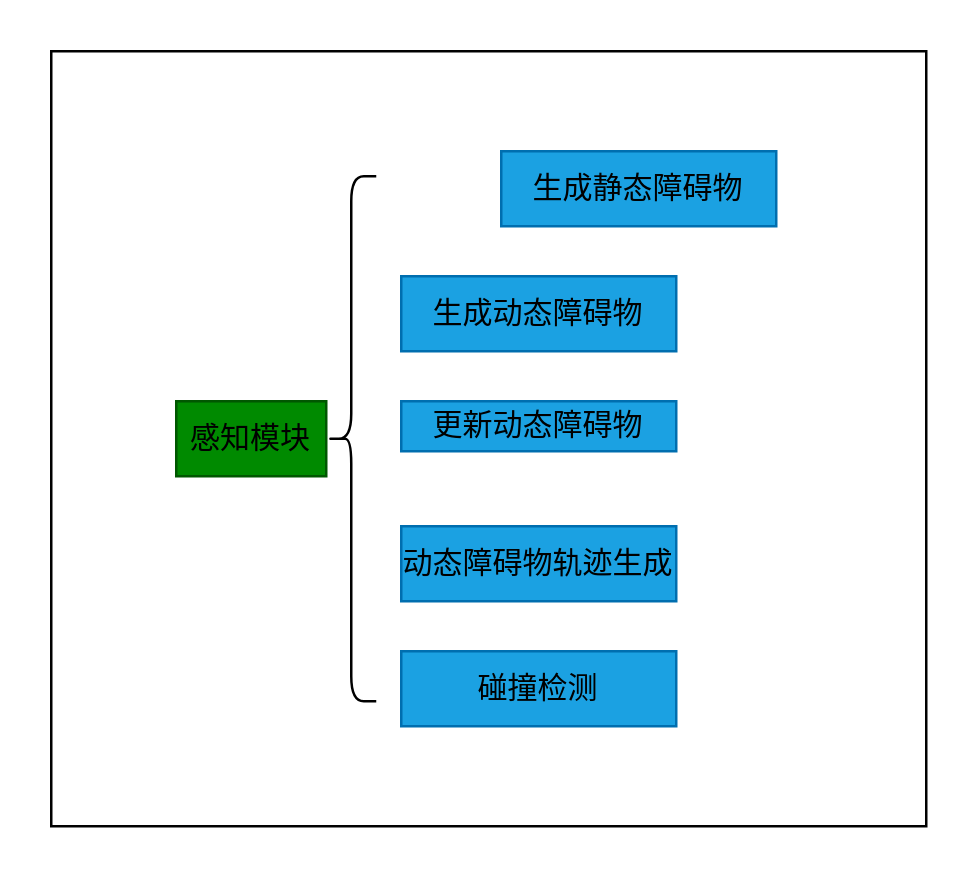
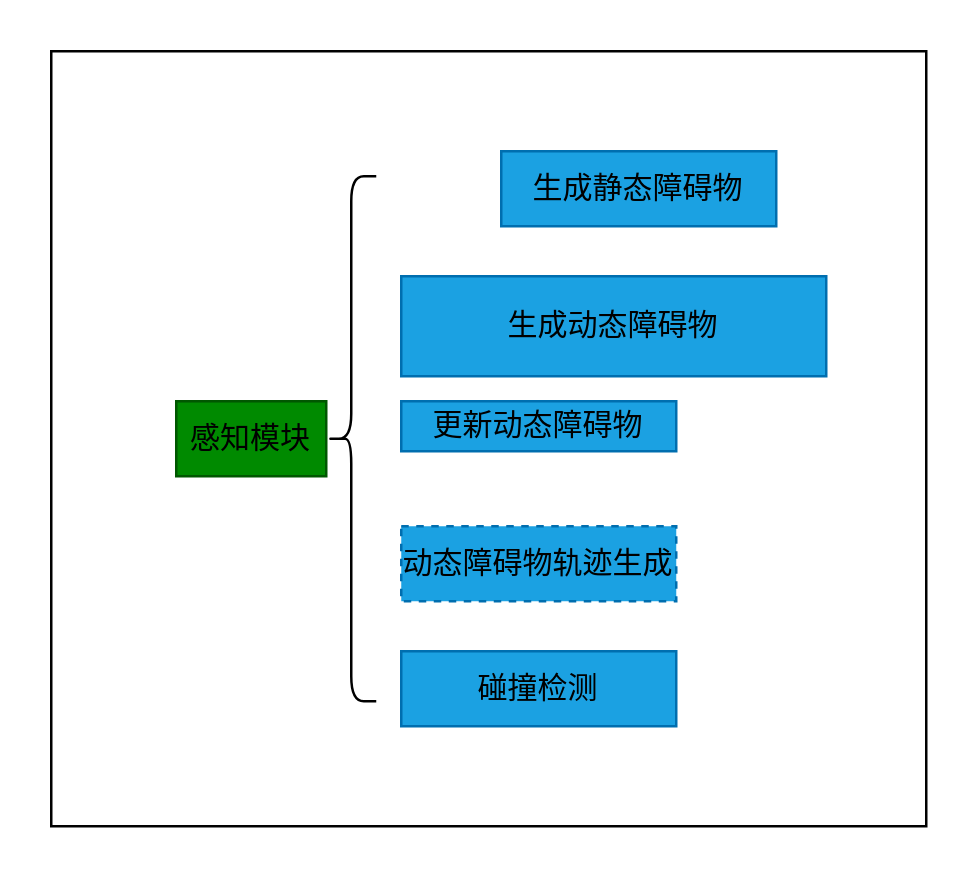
(539, 314) -> (614, 326)
(539, 564) -> (539, 564)
